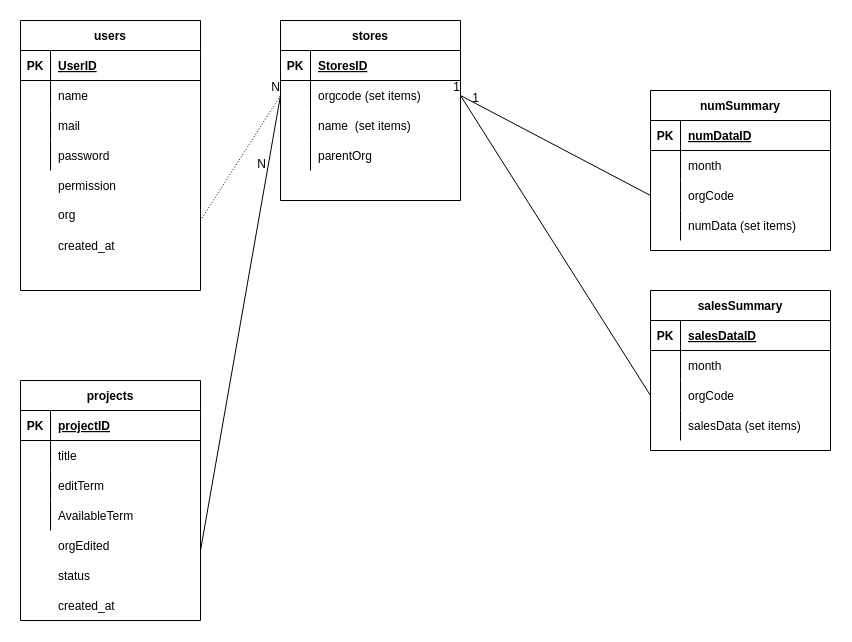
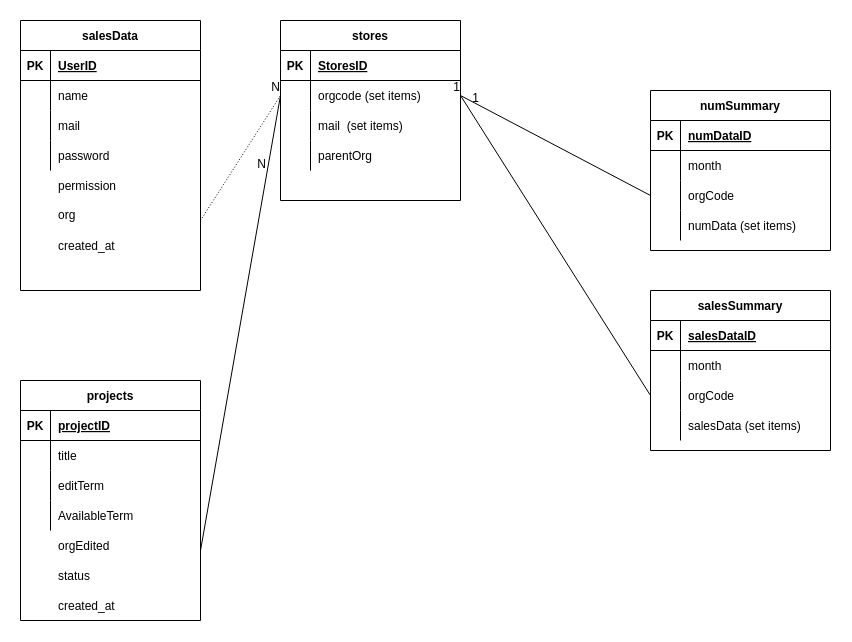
(110, 36) -> (110, 36)
(372, 126) -> (369, 126)
